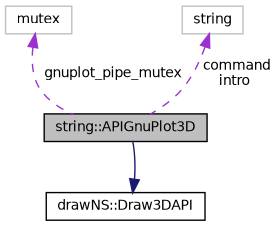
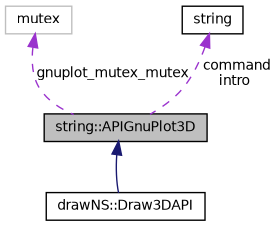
(213, 20) -> (213, 20)
(111, 74) -> (111, 74)
(135, 160) -> (116, 174)
